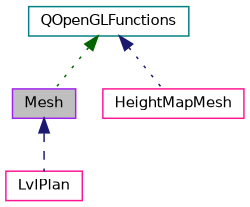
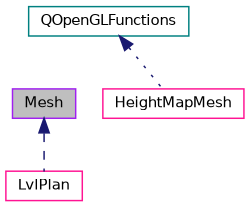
(72, 68) -> none
